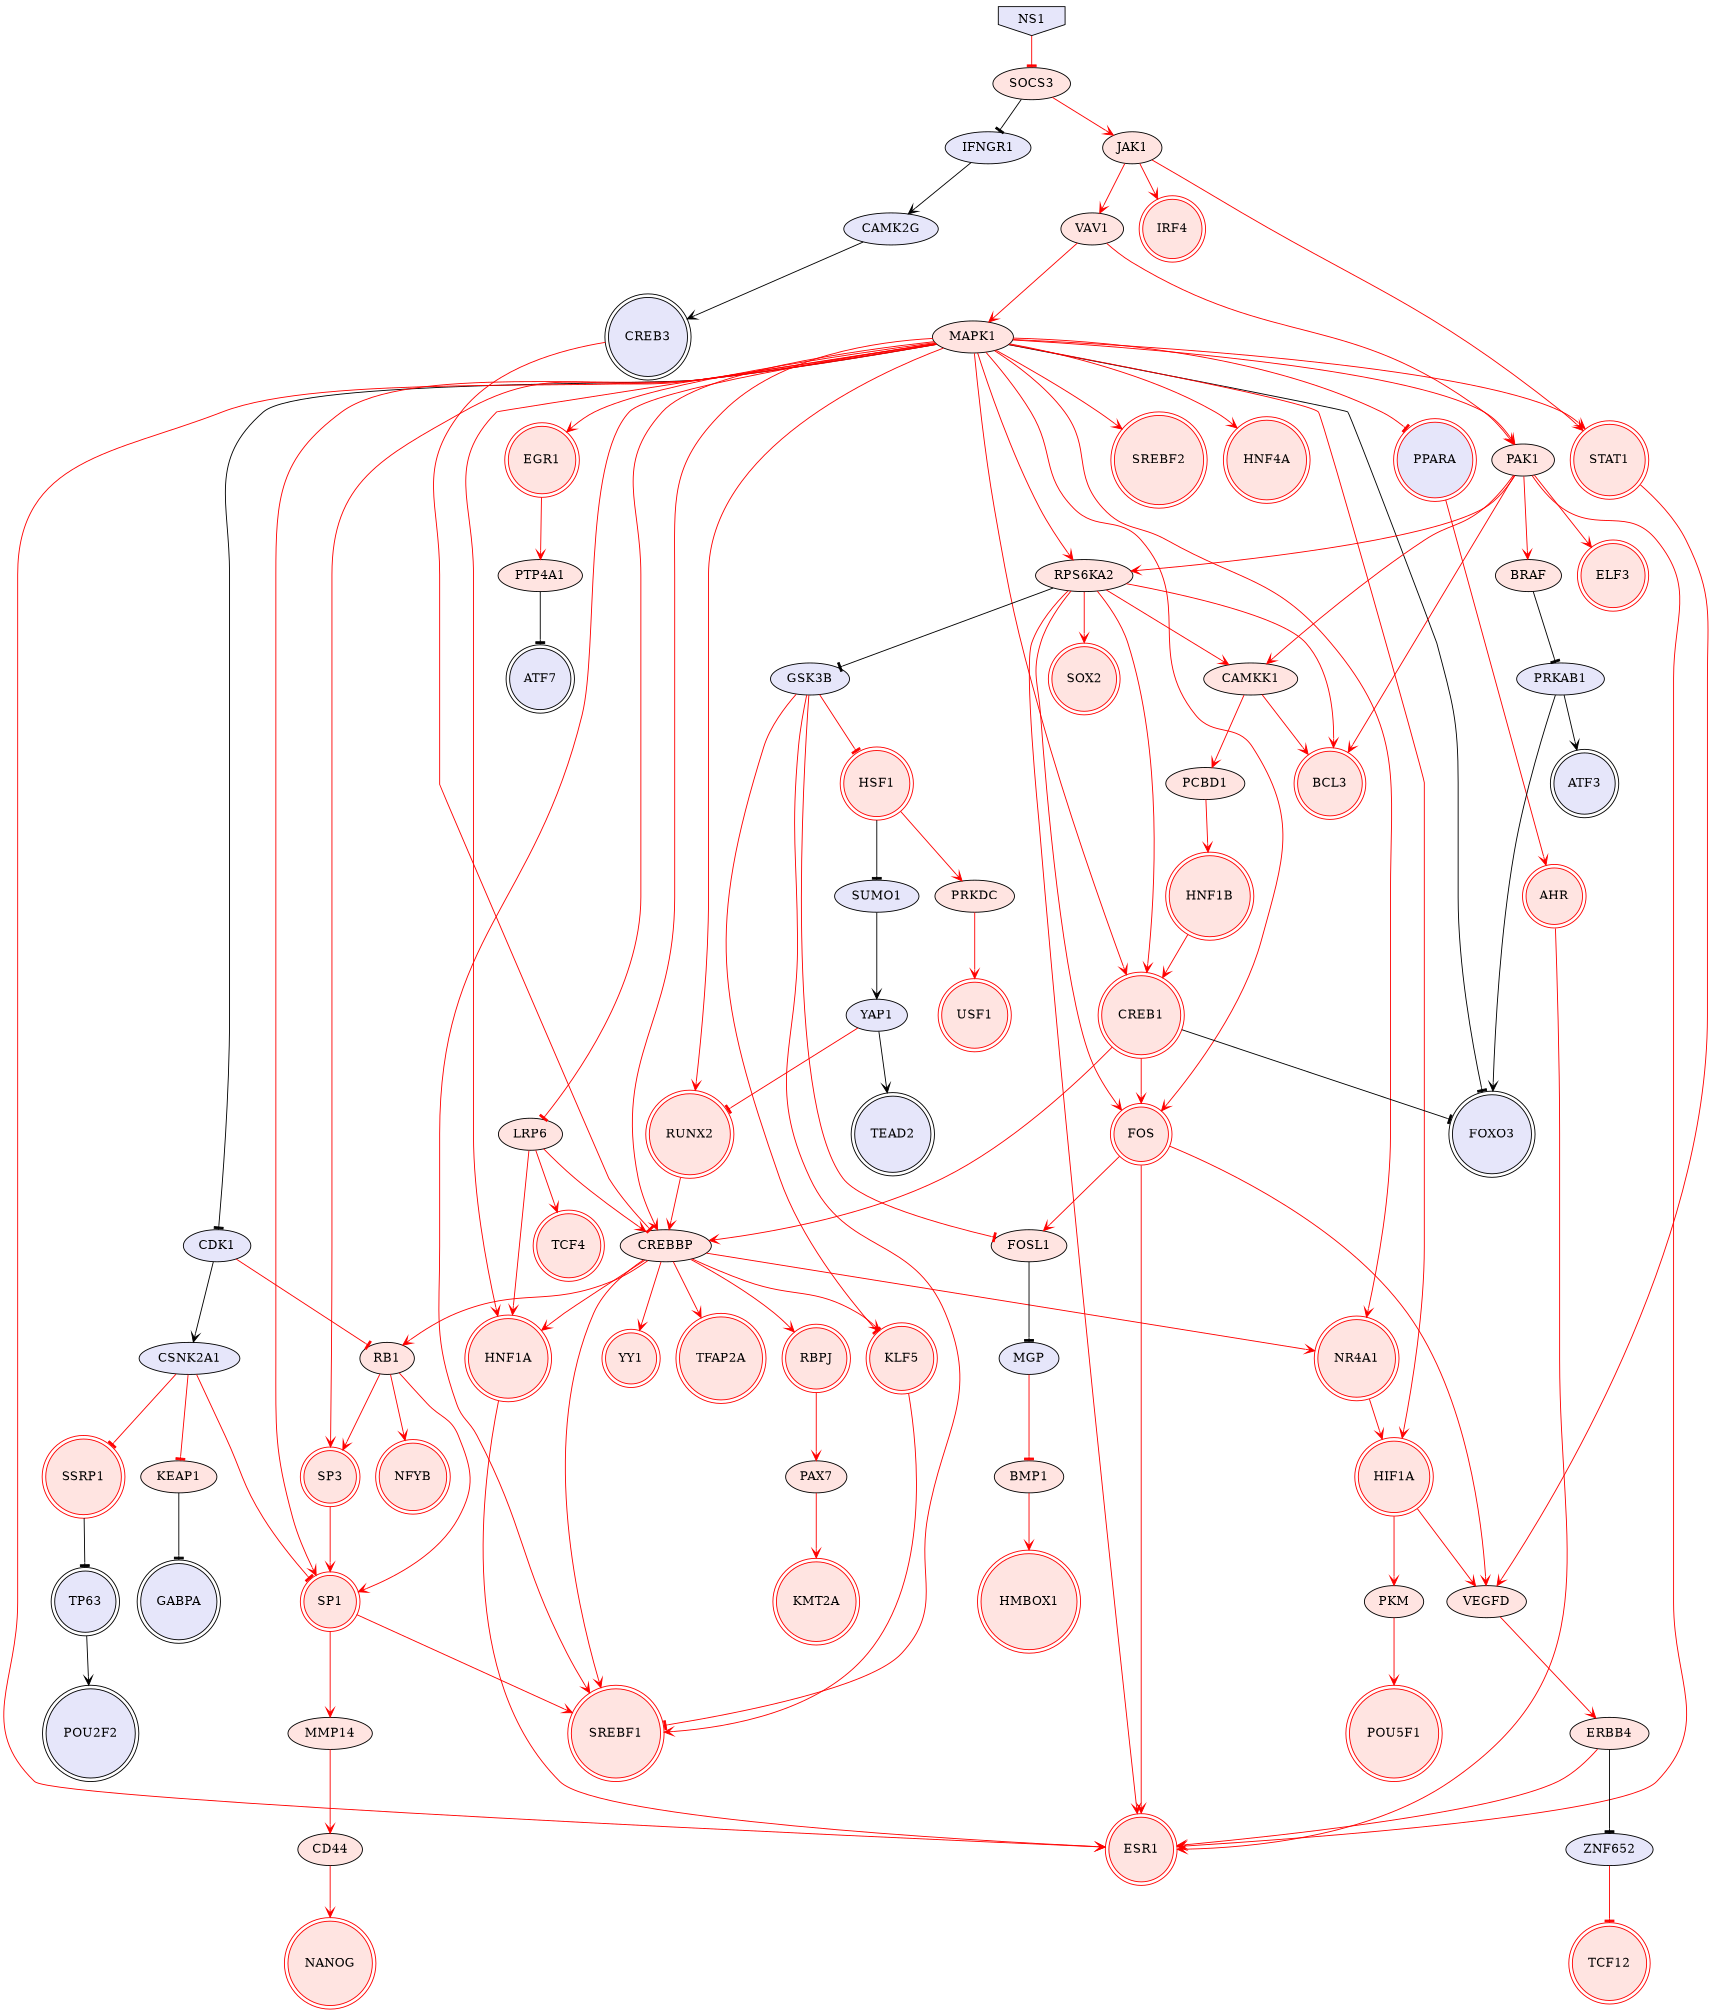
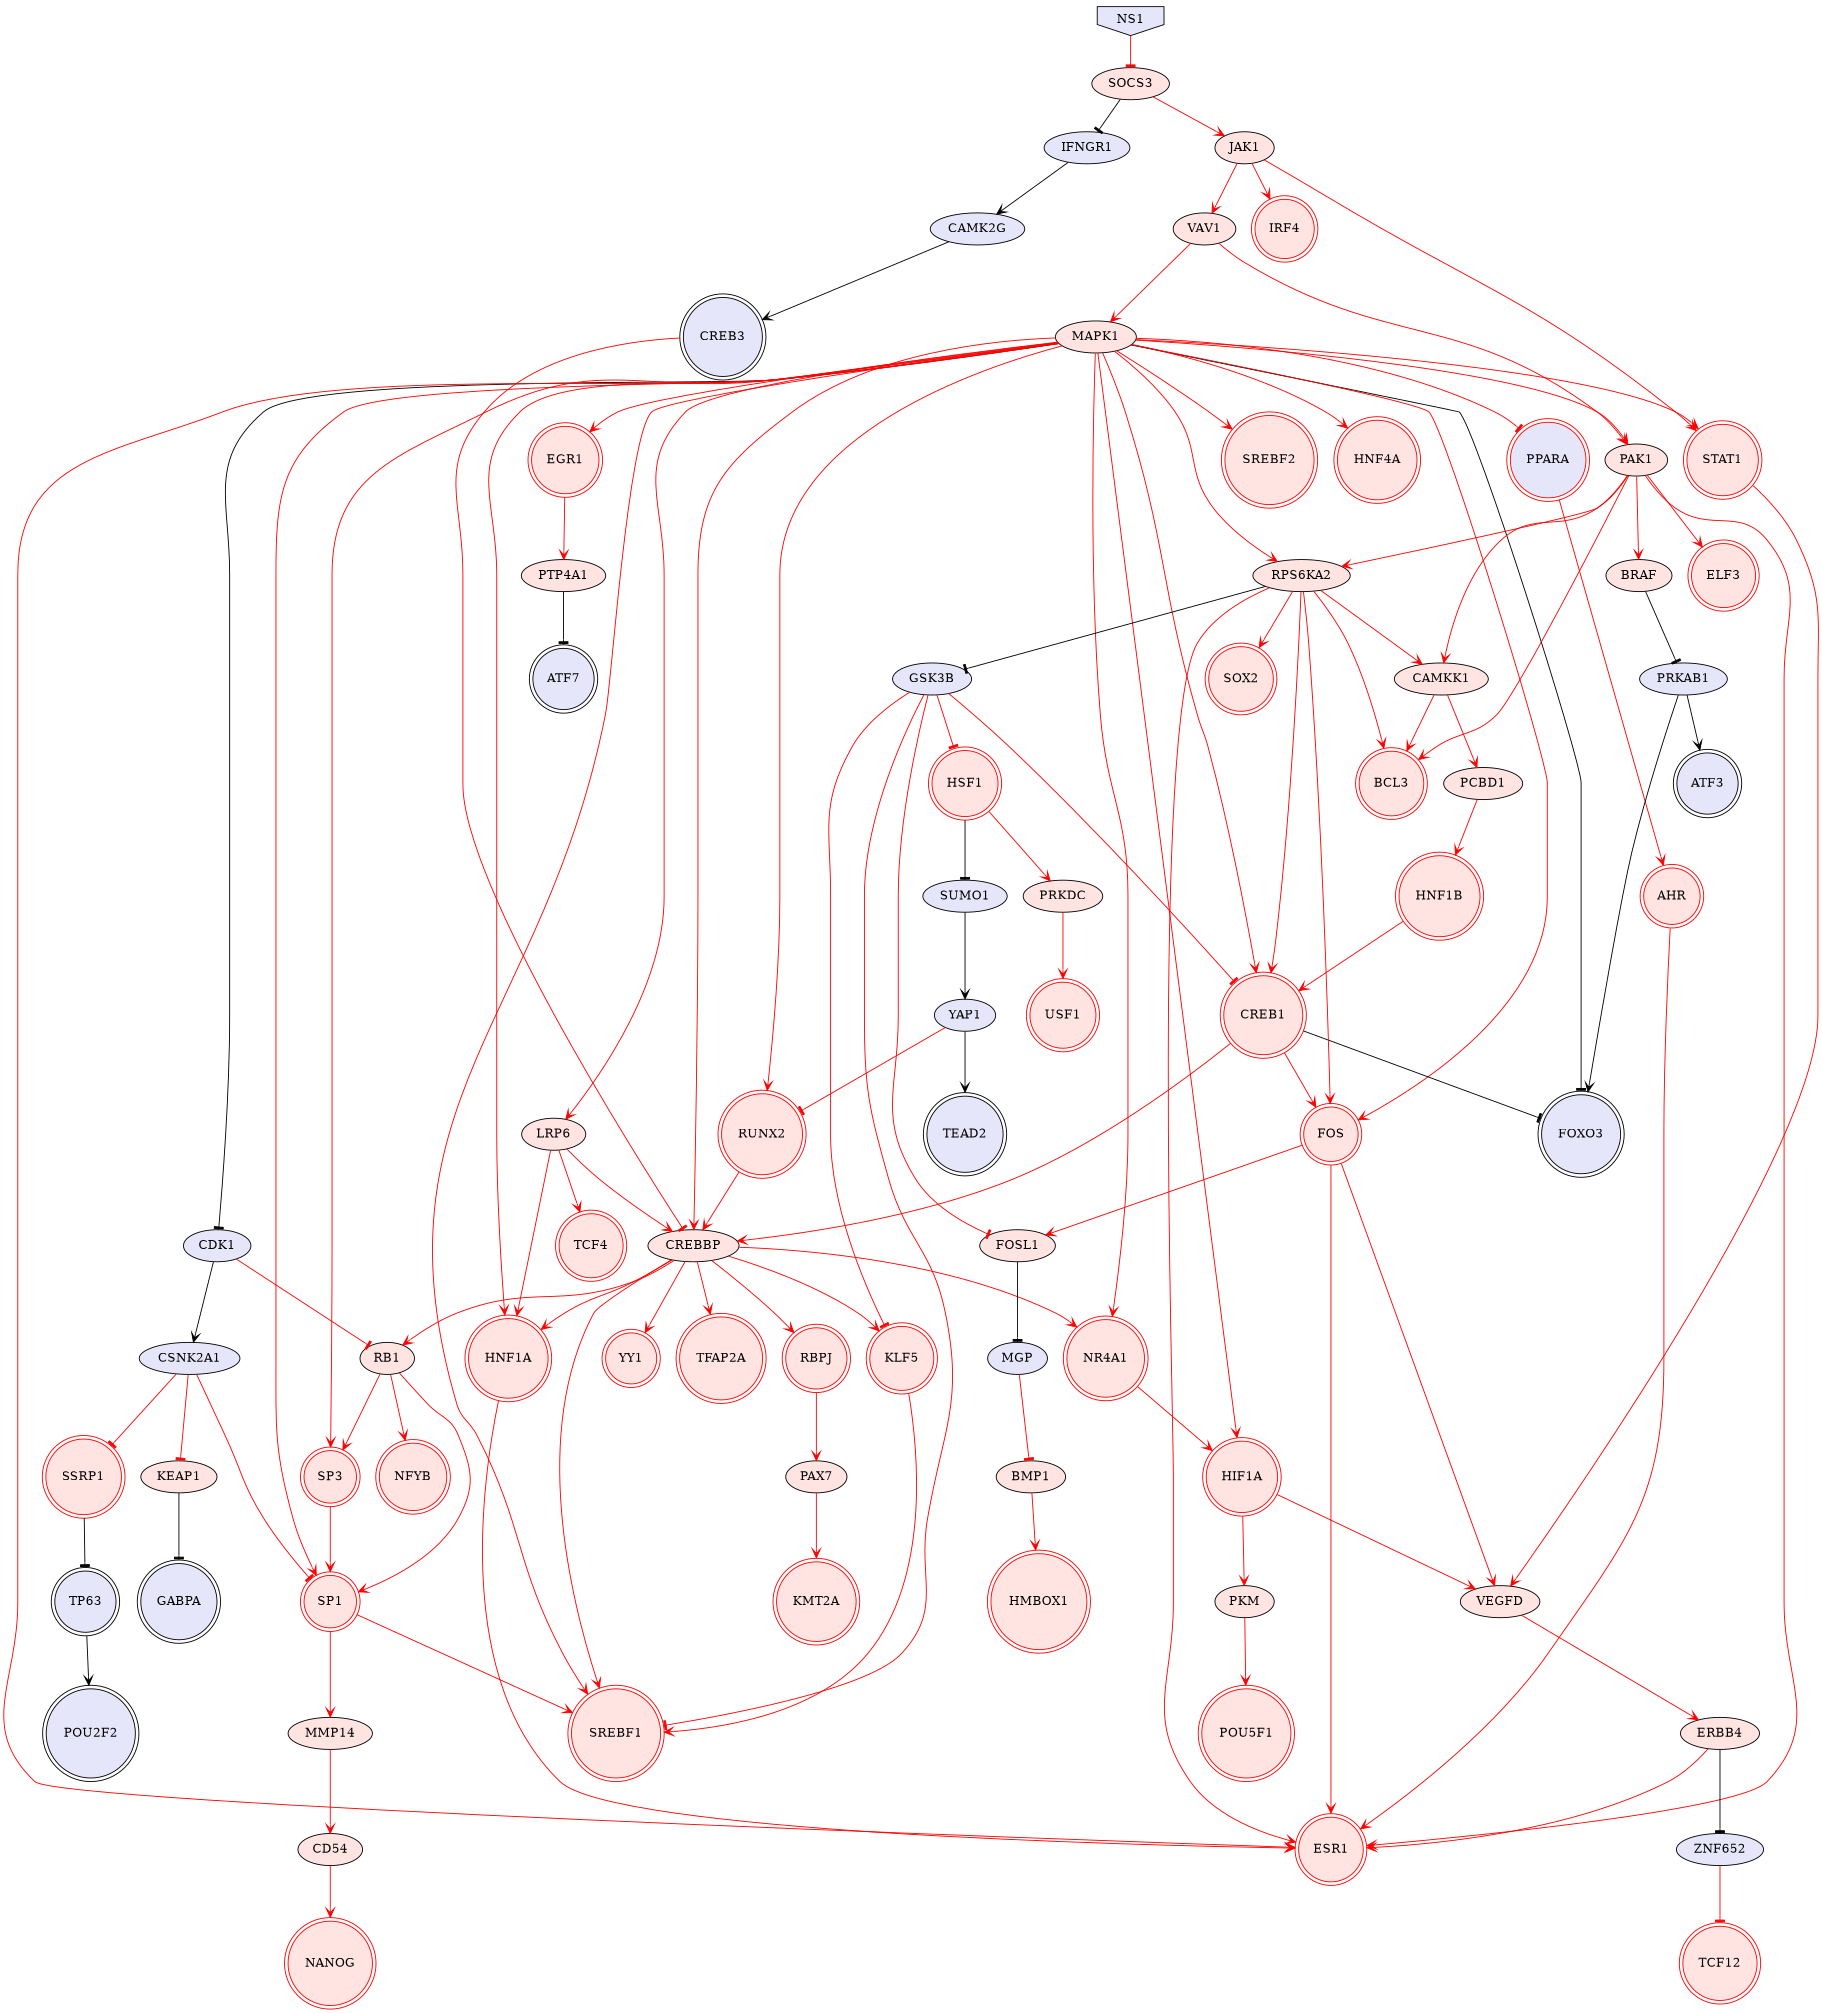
(641, 630) -> (664, 579)
none -> (1095, 832)
(330, 1850) -> (330, 1850)
